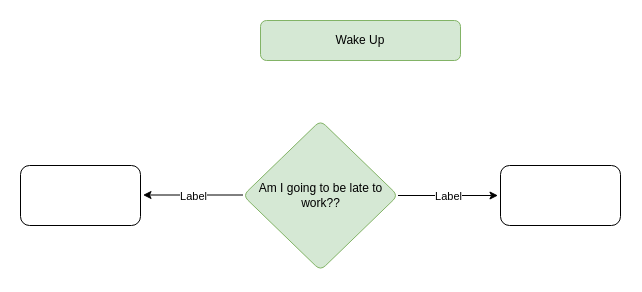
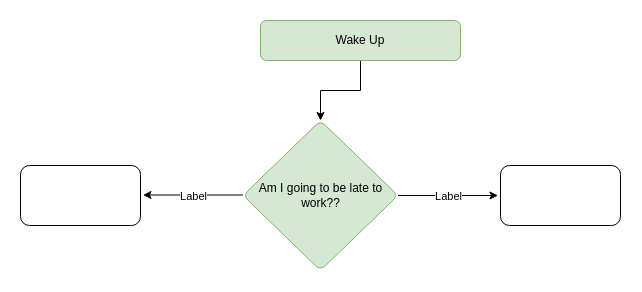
none -> (345, 91)
